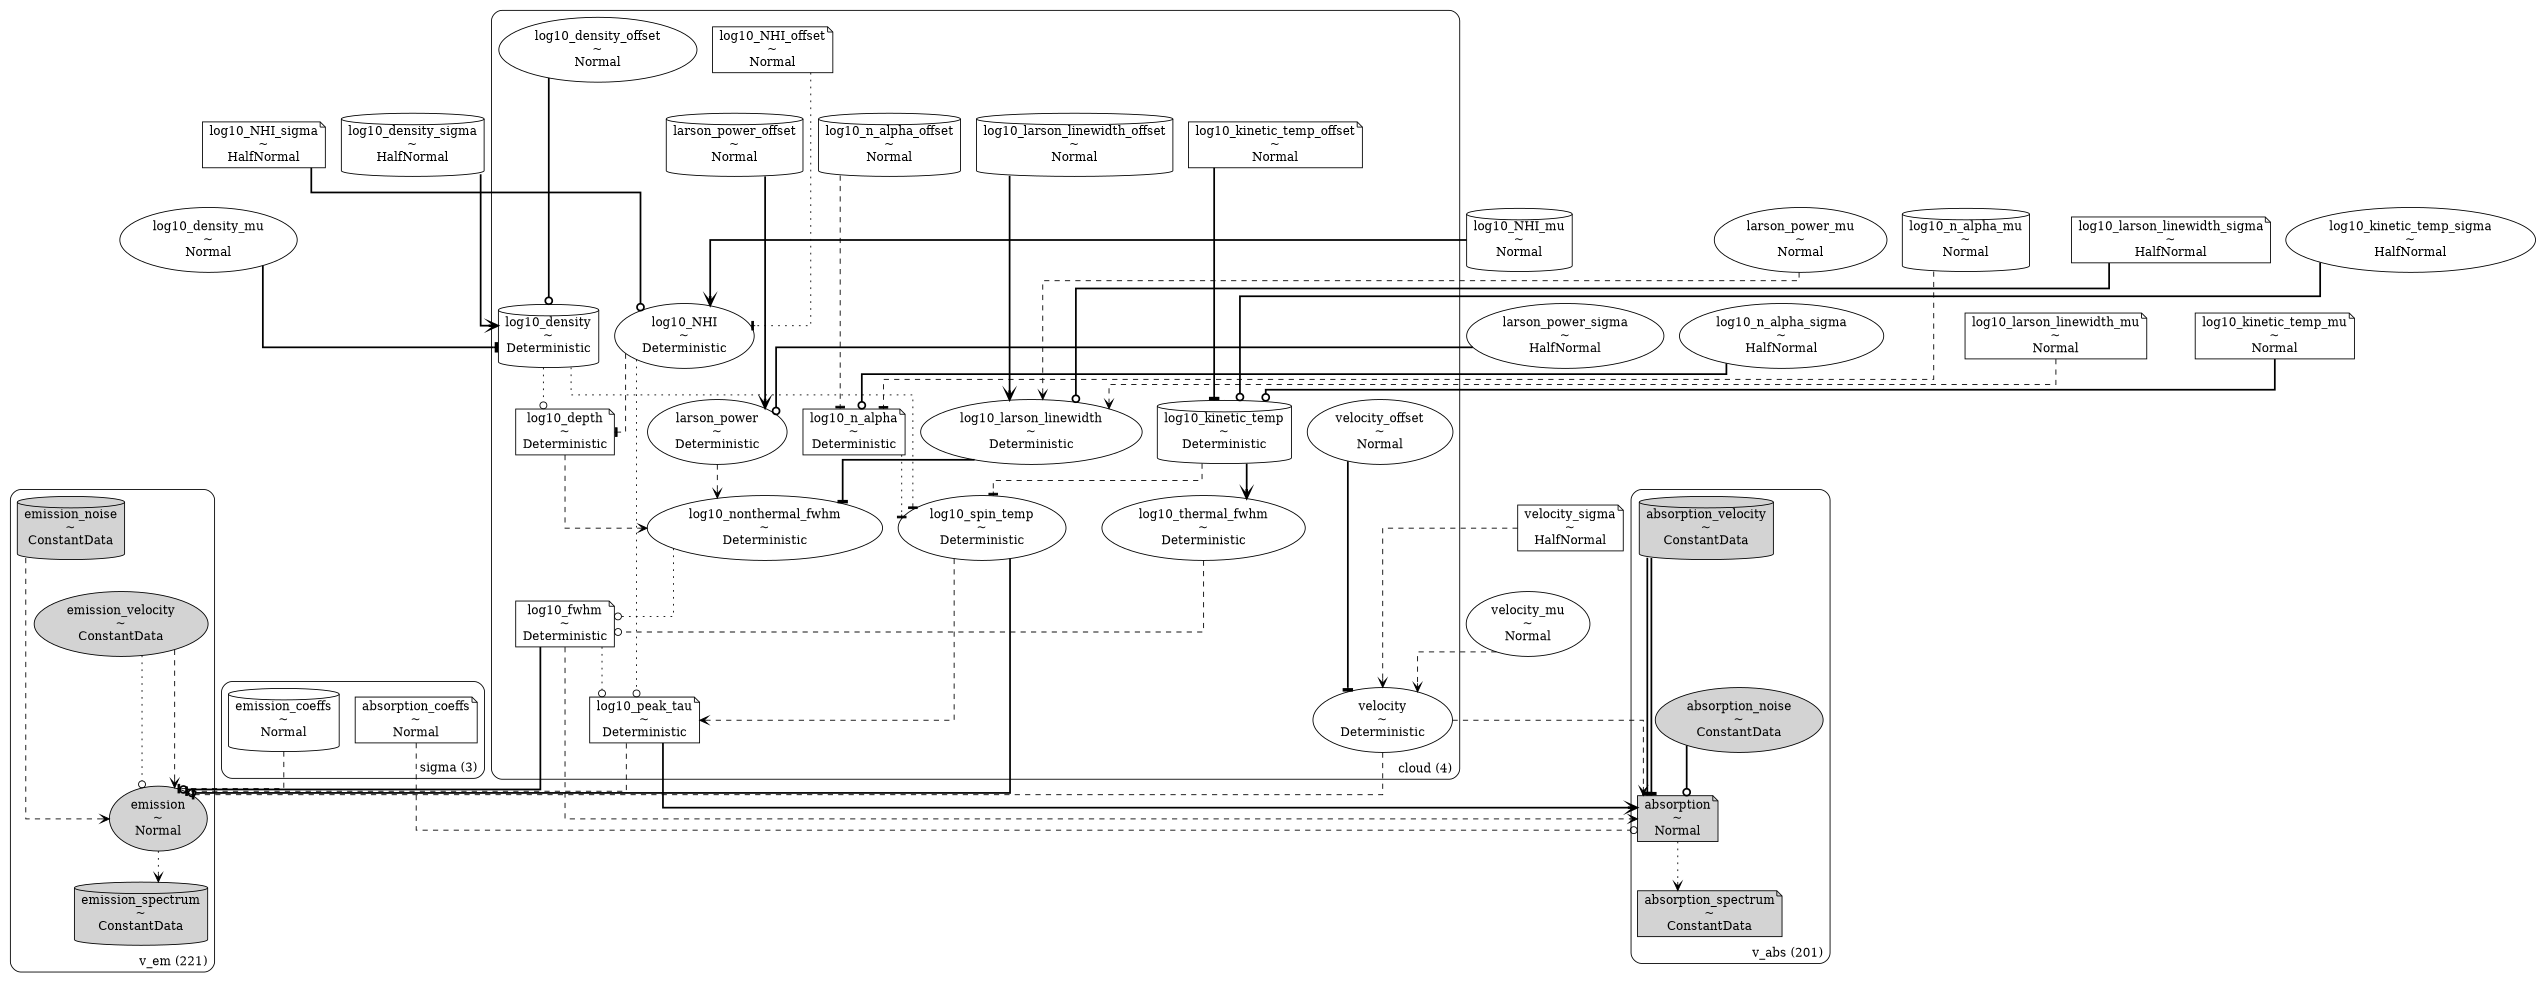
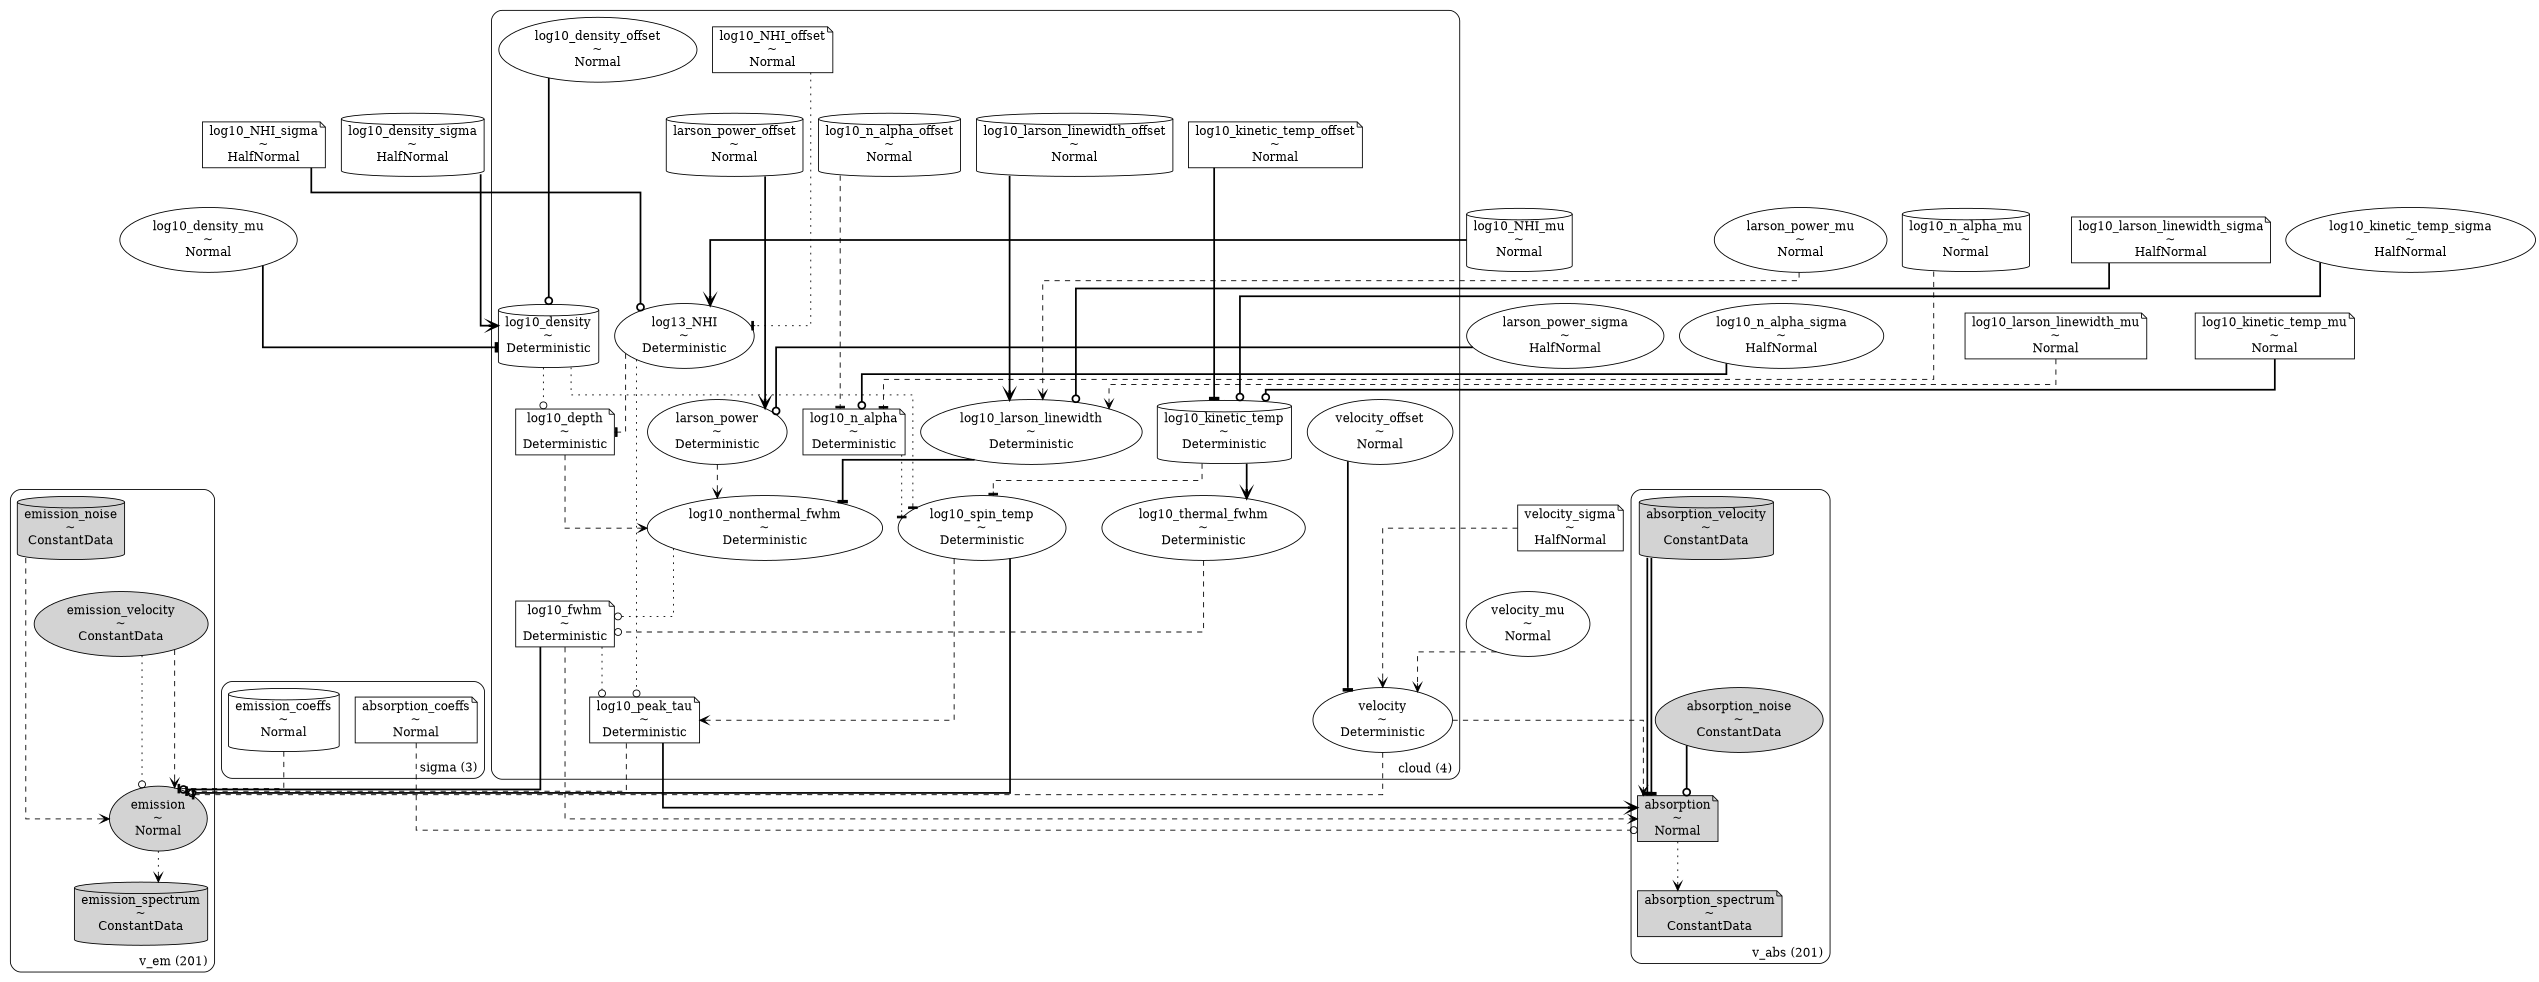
(684, 336) -> (684, 336)
(173, 962) -> (173, 962)
